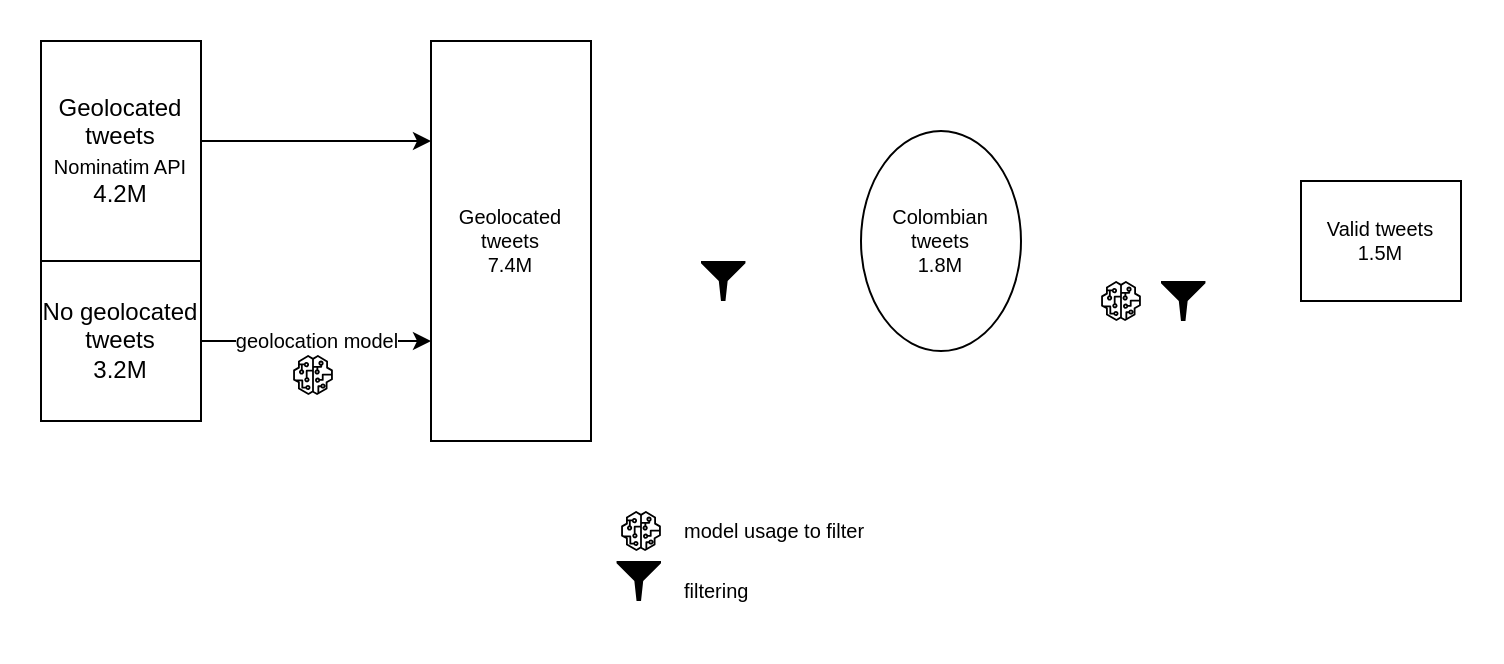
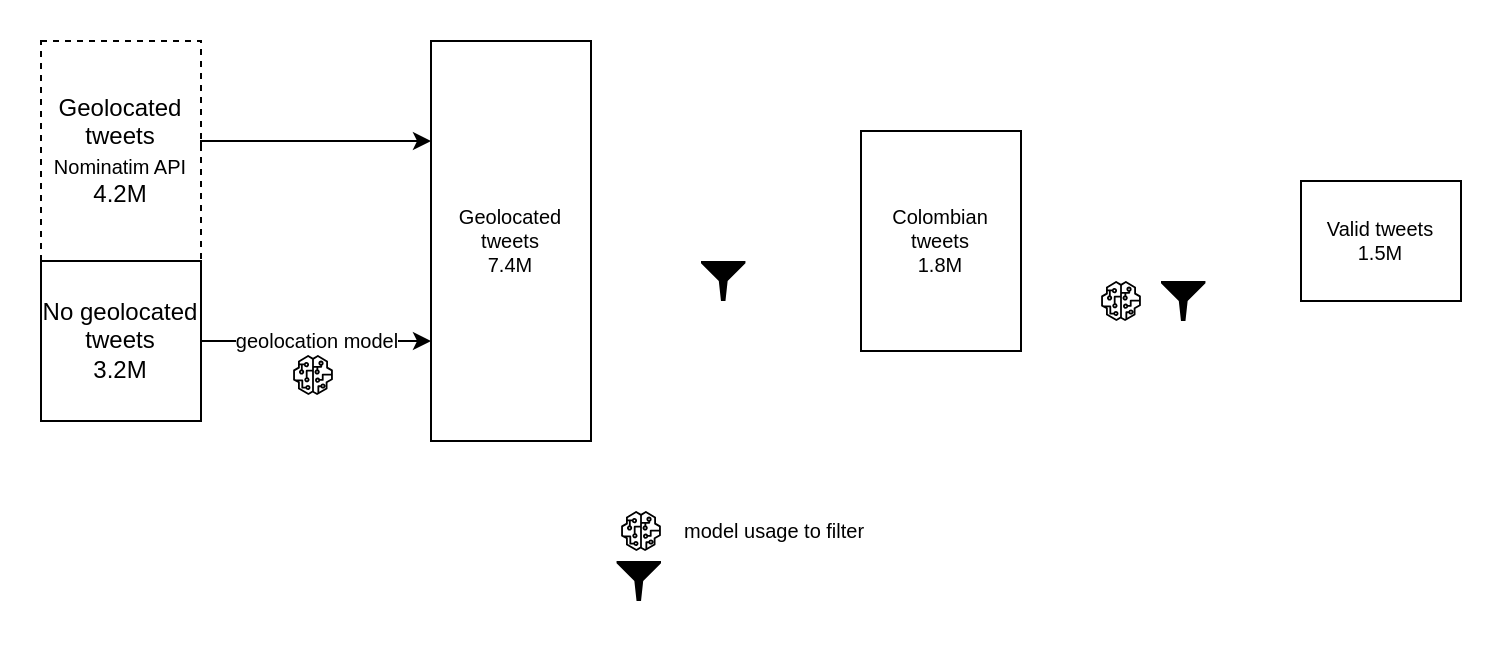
(121, 151) -> (121, 151)
(941, 241) -> (941, 241)
(781, 591) -> none
